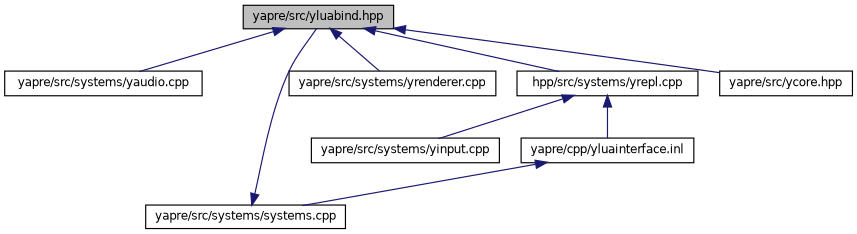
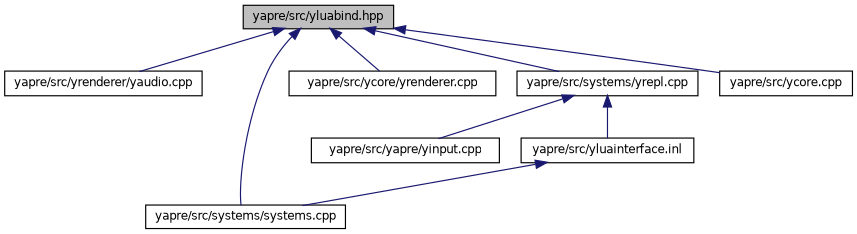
(103, 83) -> (103, 83)
(392, 83) -> (392, 83)
(607, 83) -> (607, 83)
(786, 83) -> (786, 83)
(276, 107) -> (252, 116)
(405, 150) -> (405, 150)
(607, 150) -> (607, 150)
